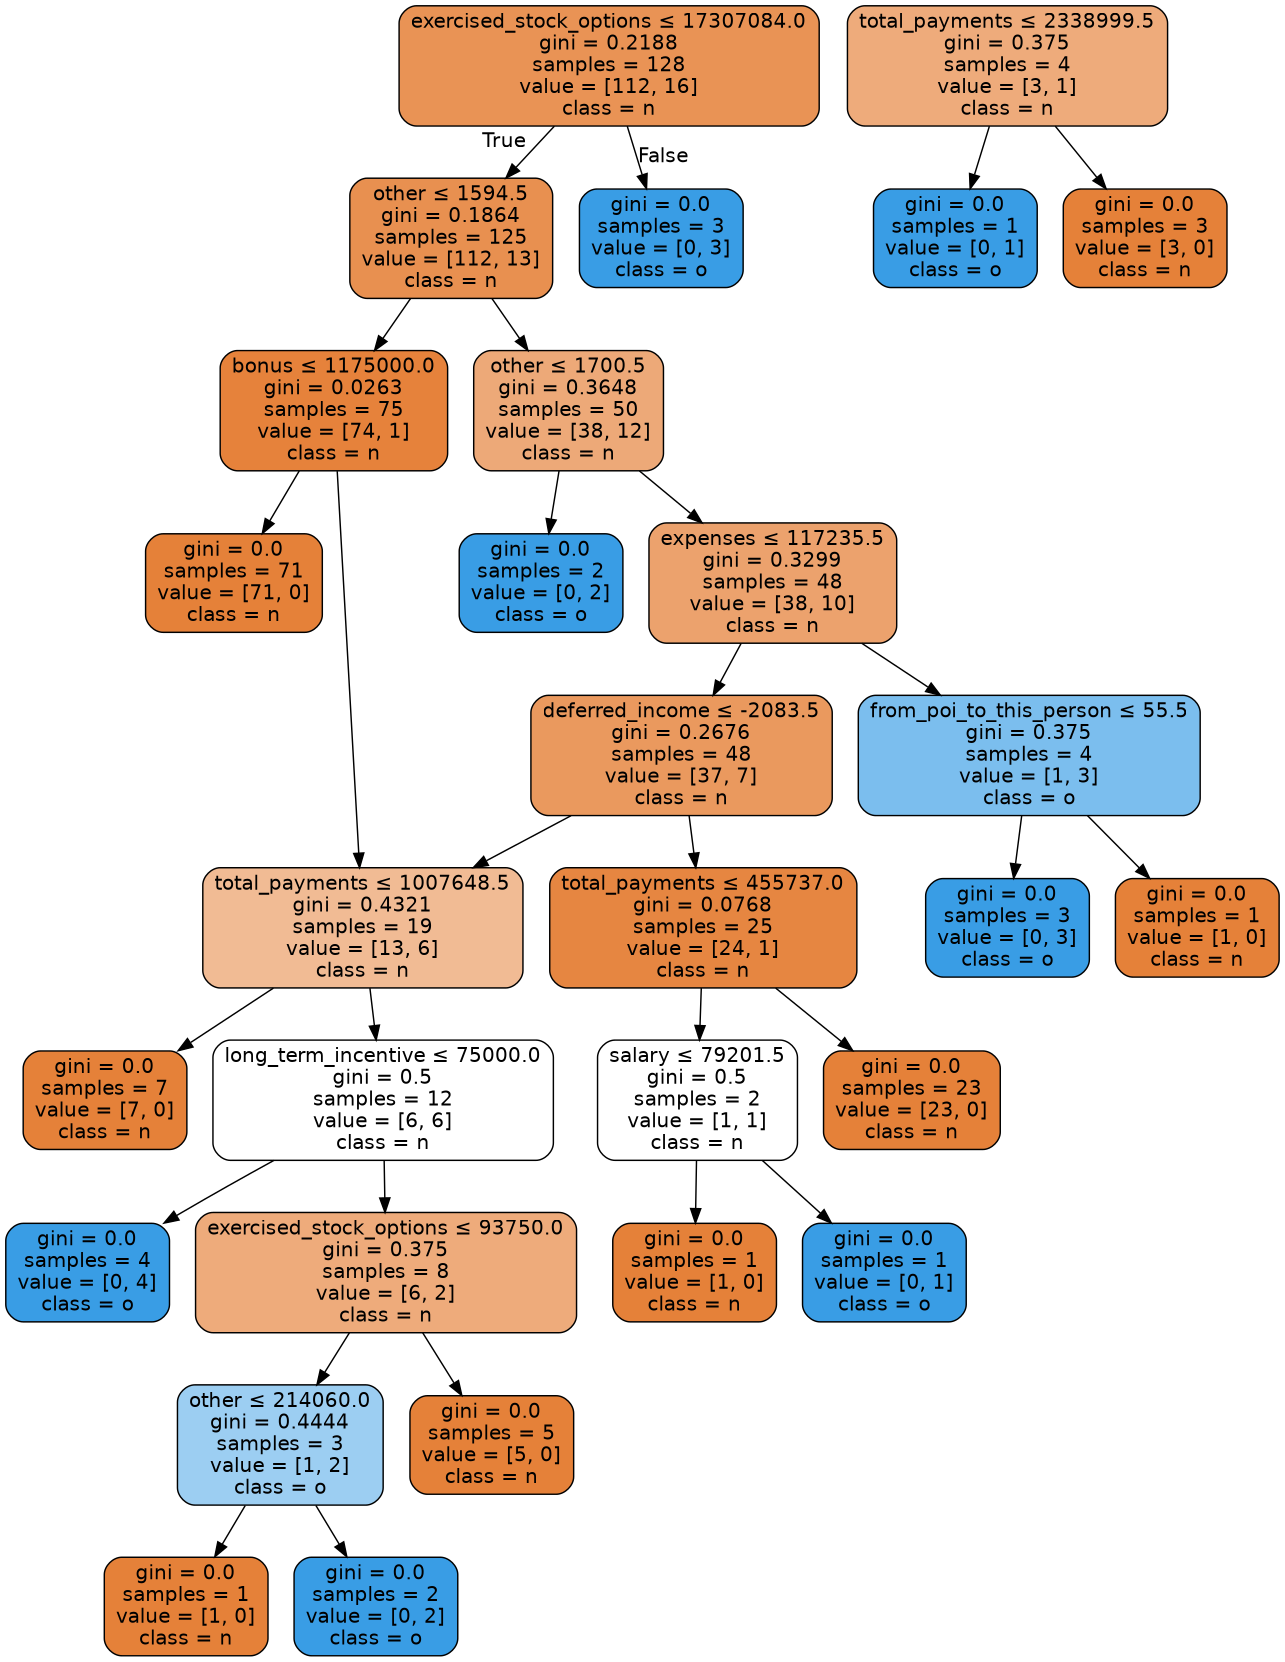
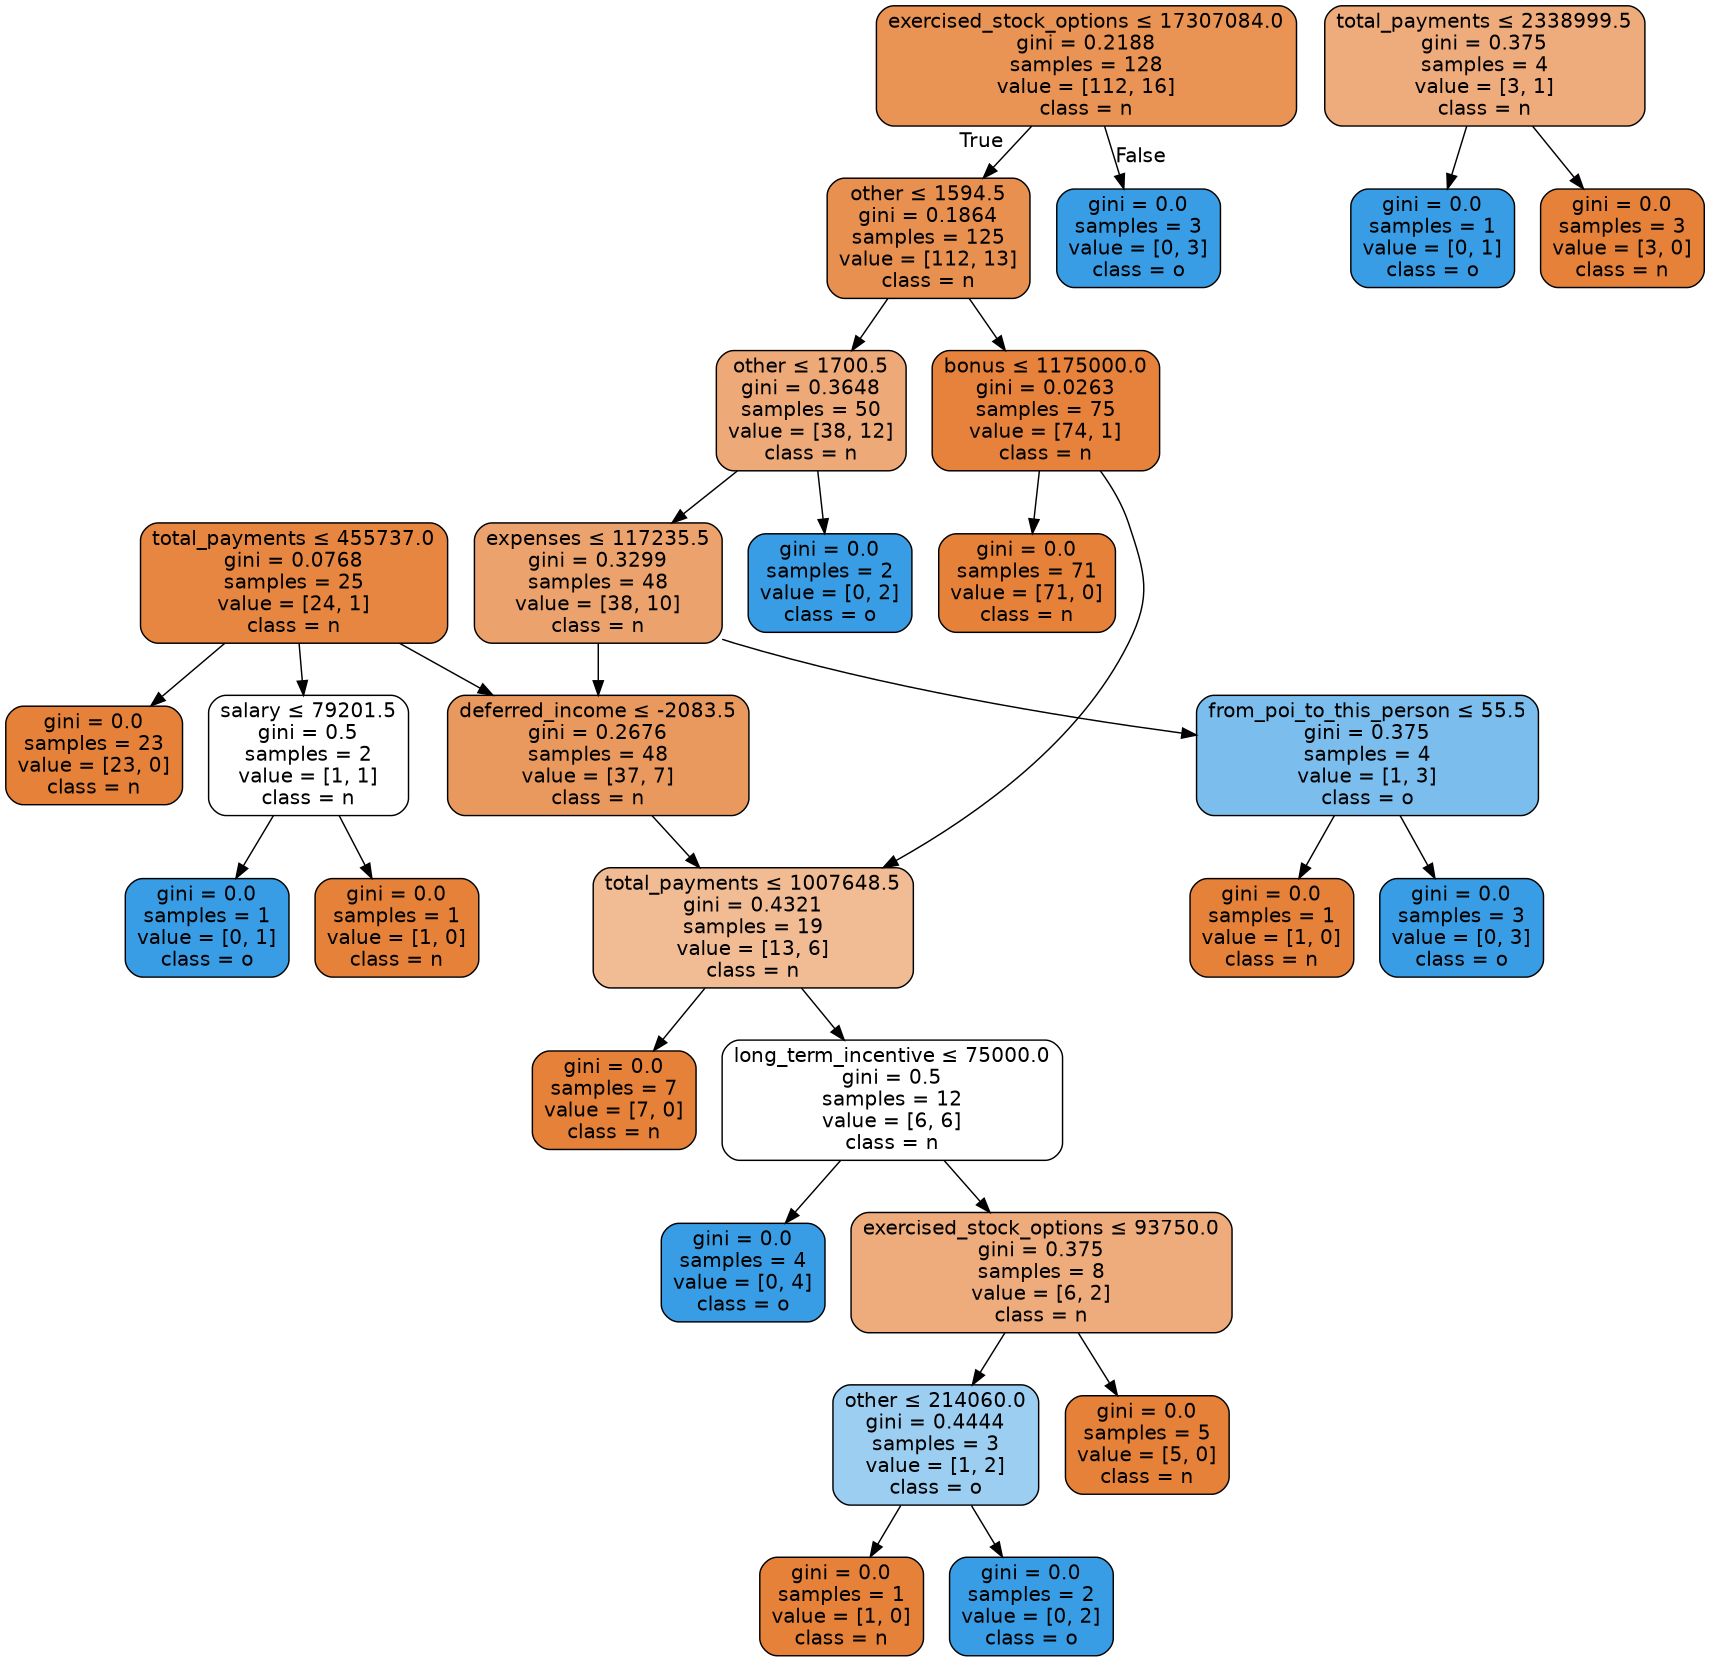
(692, 834) -> (440, 666)
